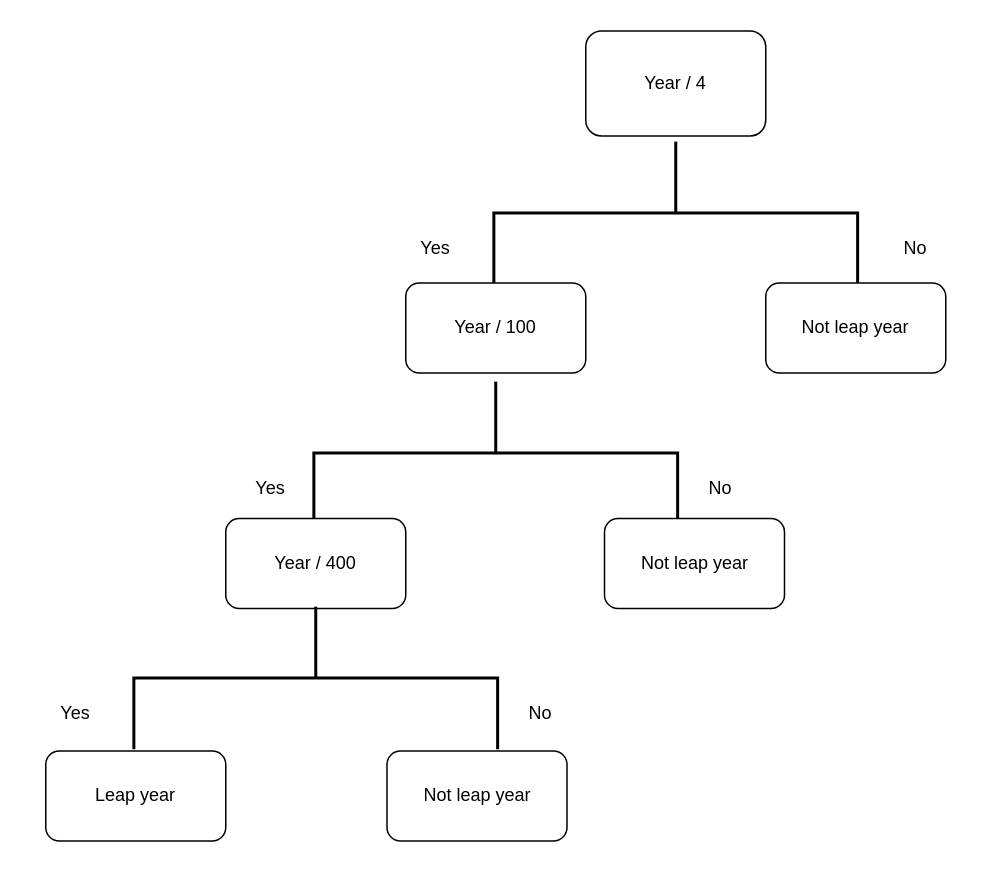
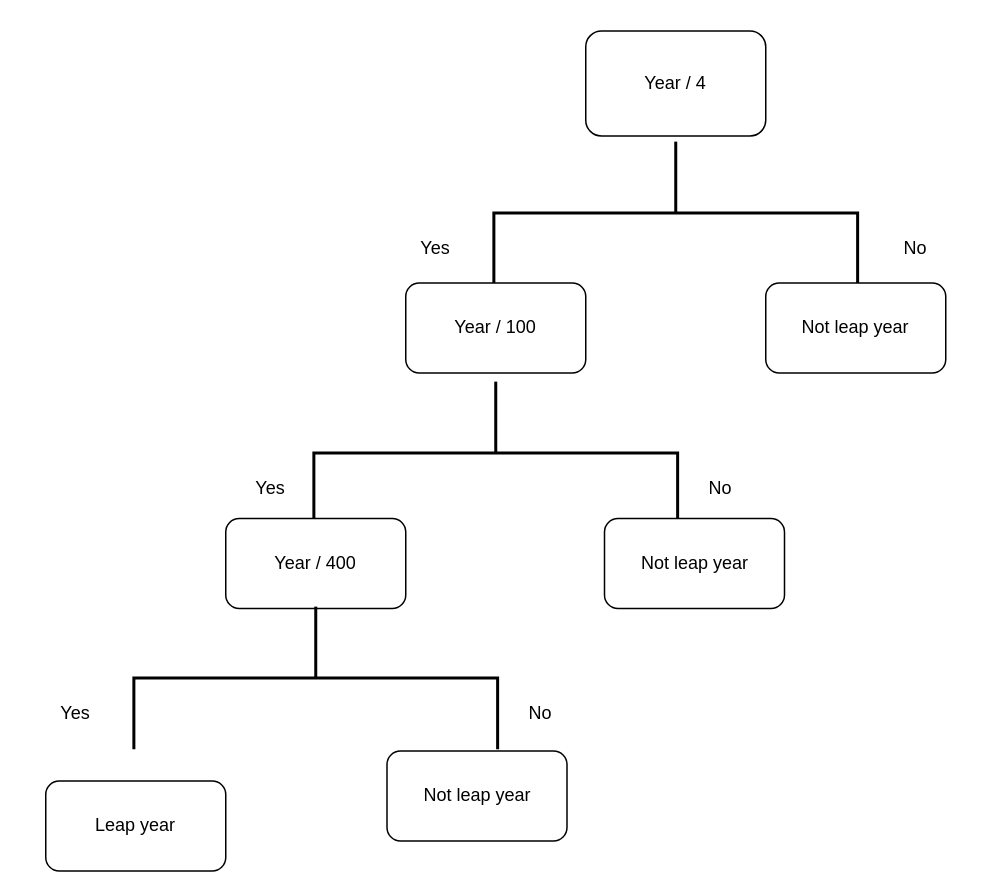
(136, 796) -> (136, 826)
